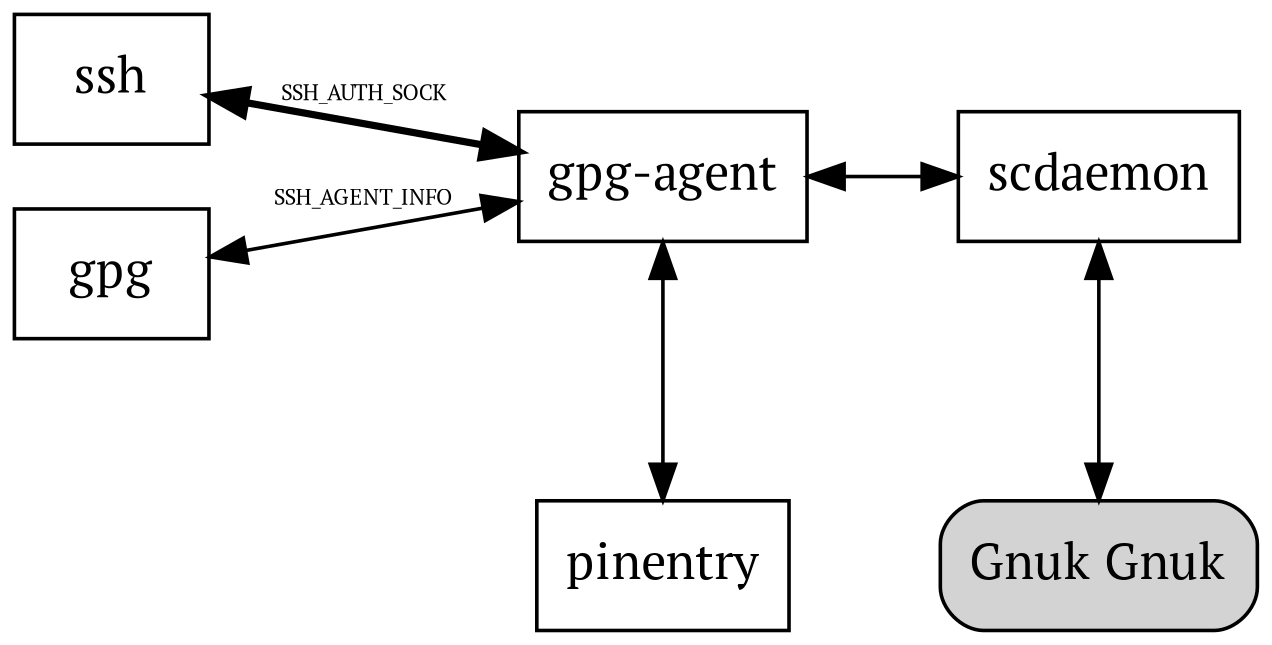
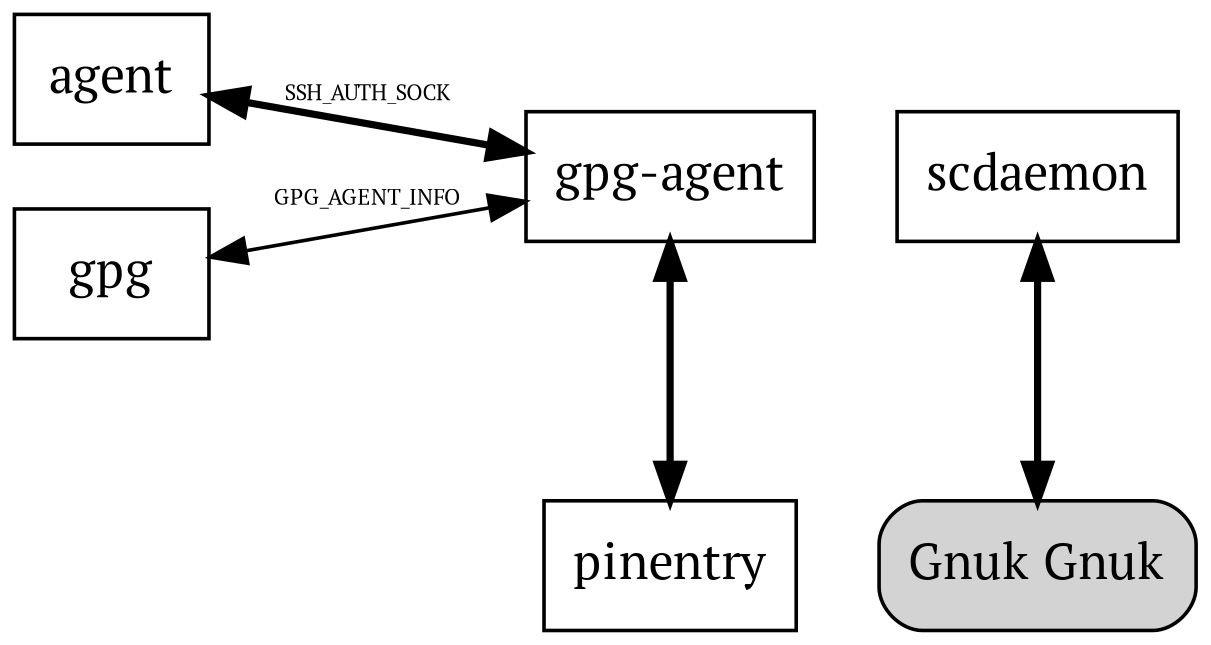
(112, 79) -> (112, 79)
(884, 177) -> none
(364, 200) -> (367, 200)
(663, 371) -> (670, 371)
(1099, 371) -> (1038, 371)
